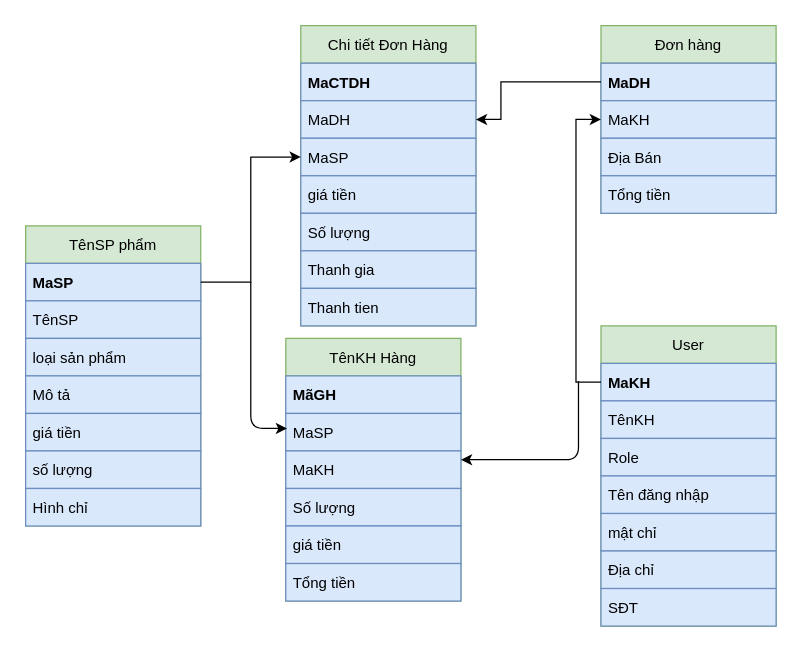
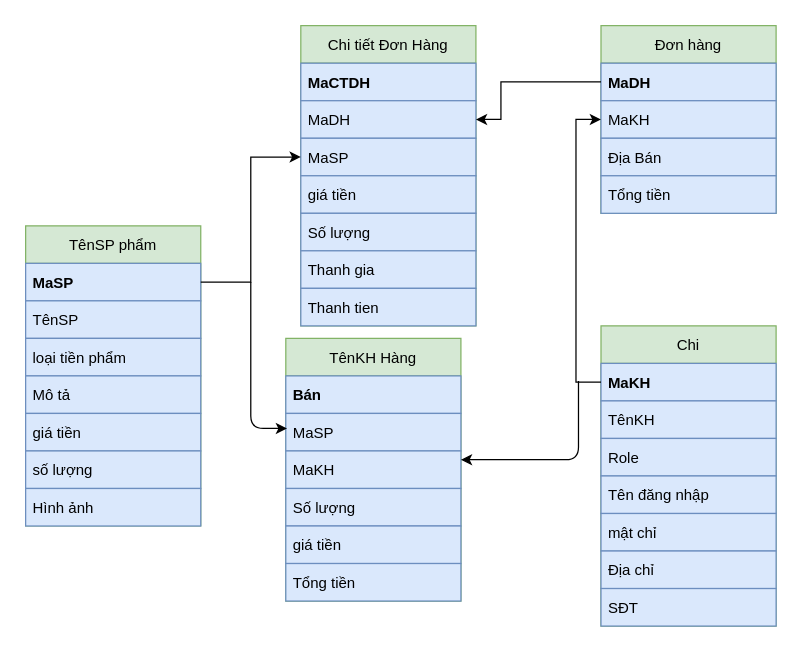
(688, 345) -> (688, 345)
(79, 358) -> (82, 358)
(309, 395) -> (305, 395)
(64, 508) -> (64, 508)
